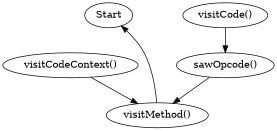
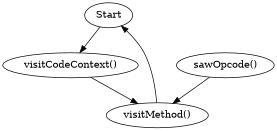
(225, 15) -> none
none -> (92, 37)
